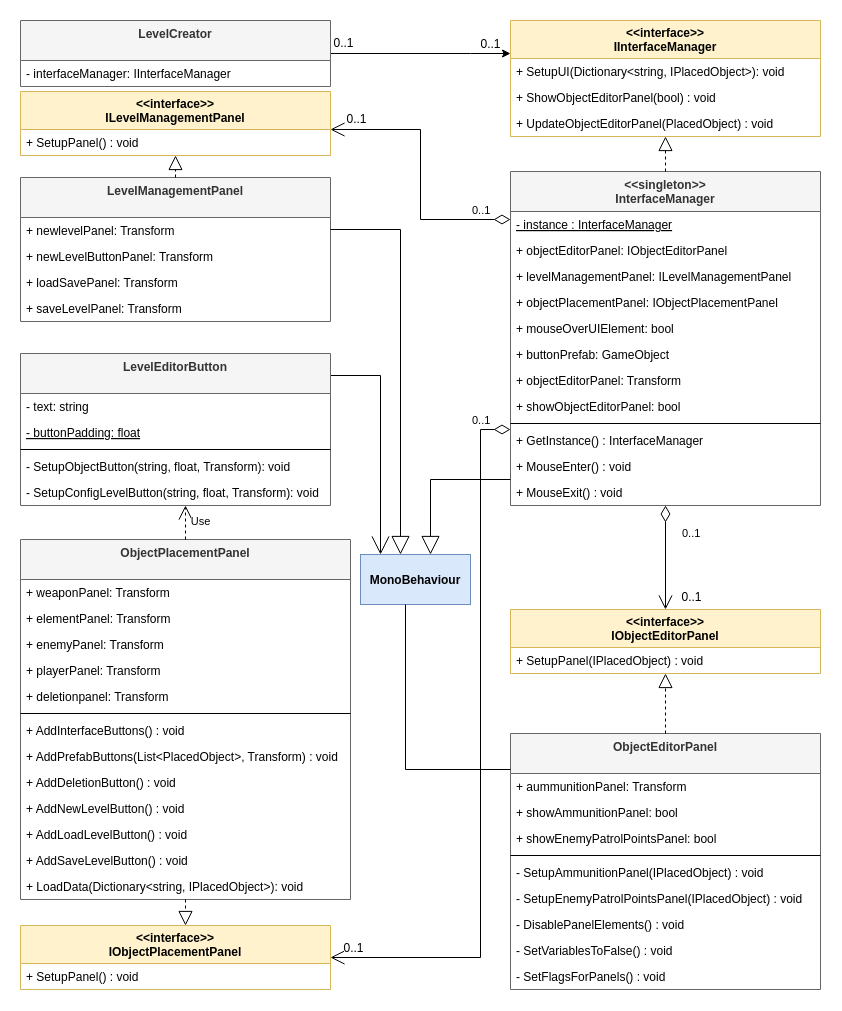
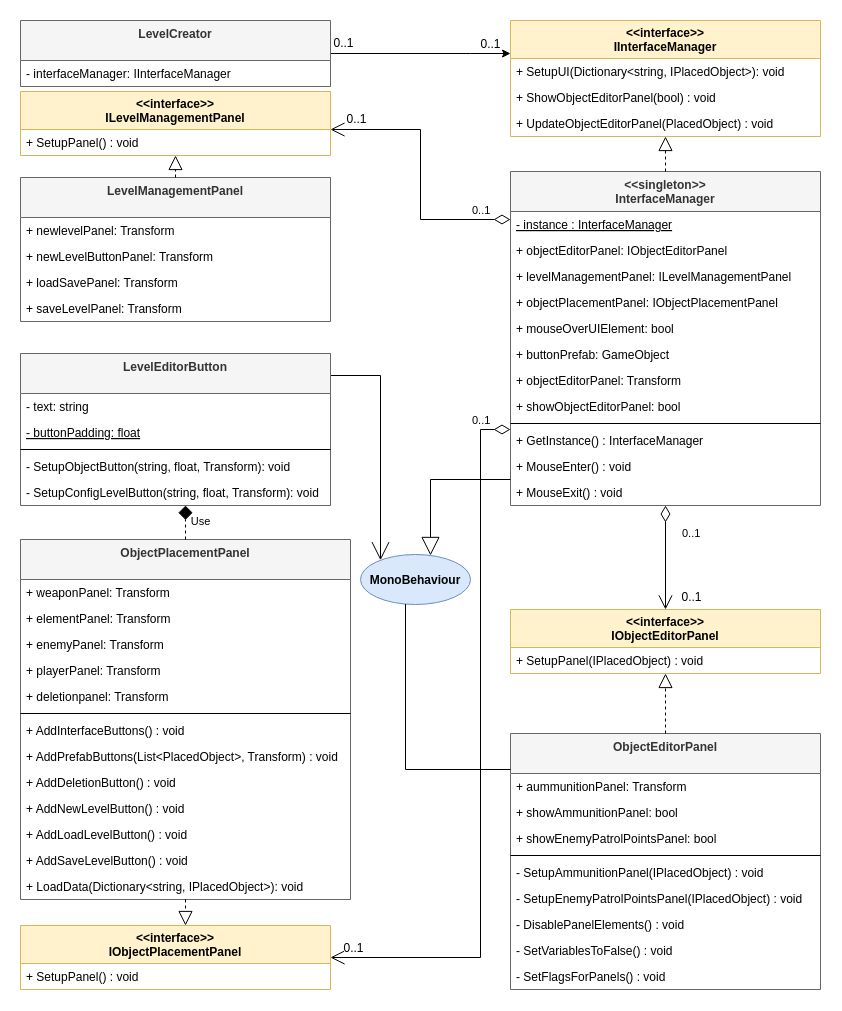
(401, 348) -> none
(186, 514) -> (186, 520)
(416, 580) -> (416, 580)
